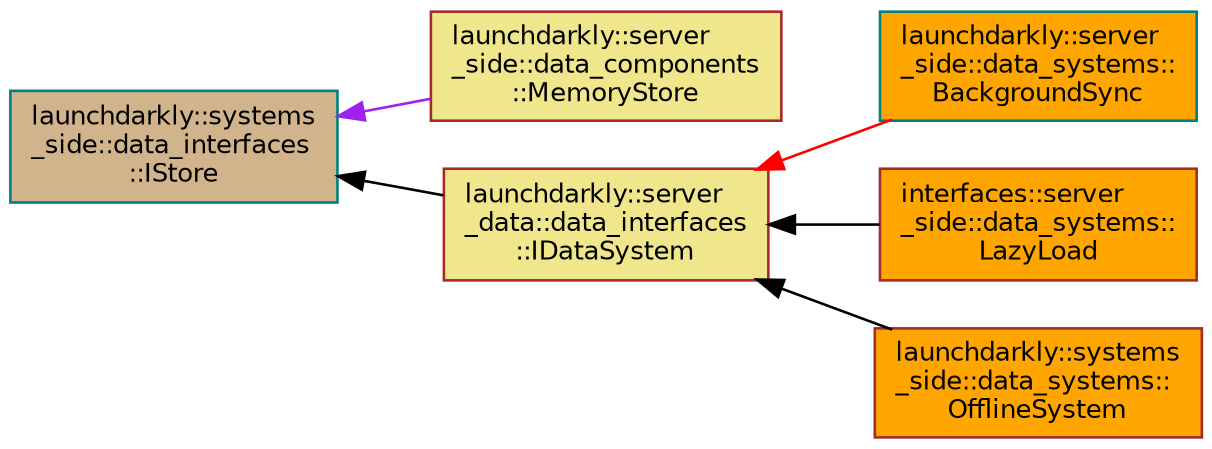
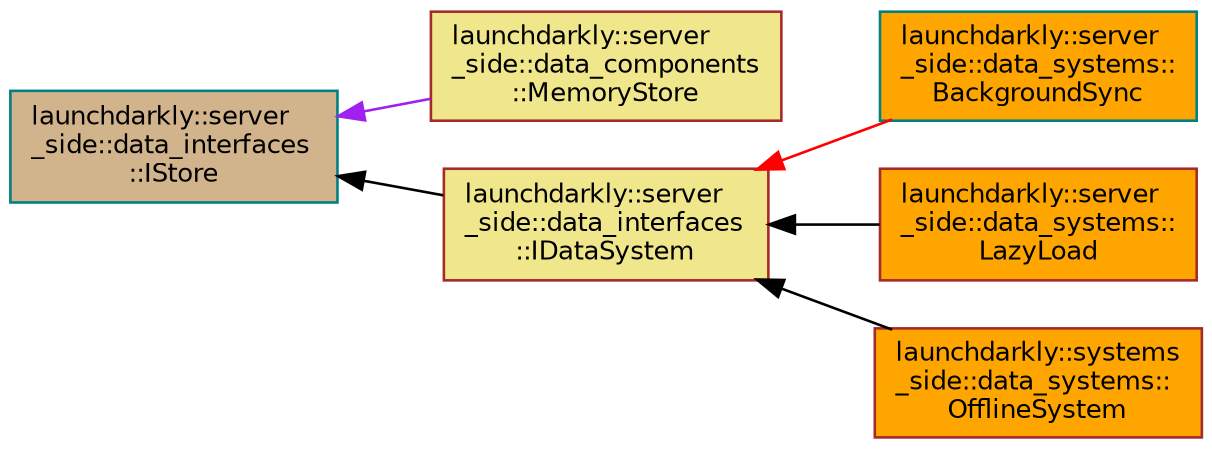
(174, 147) -> (174, 147)
(606, 225) -> (606, 225)
(1038, 225) -> (1038, 225)
